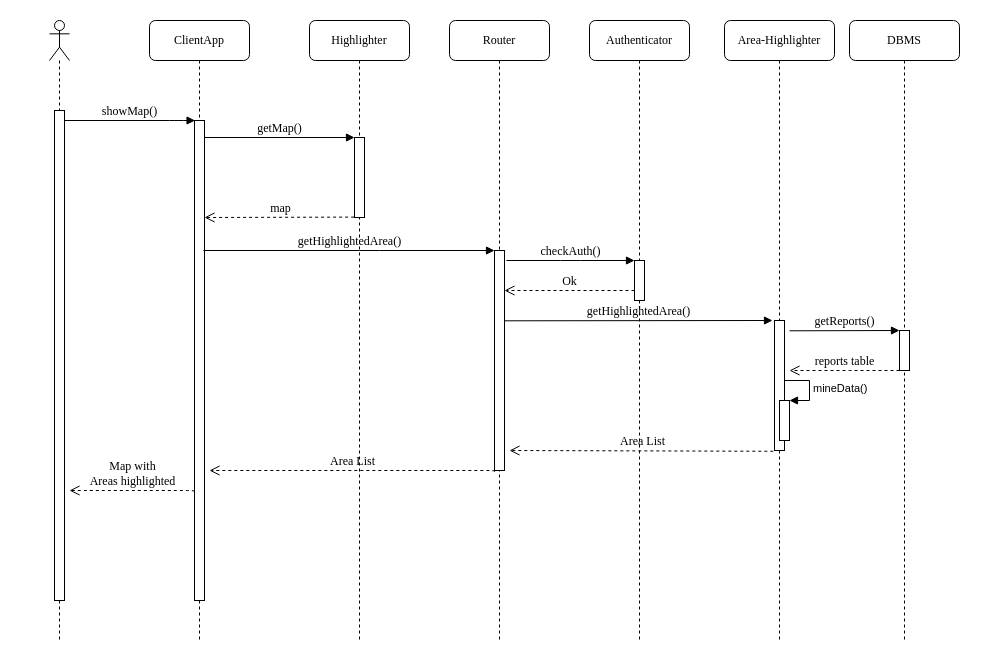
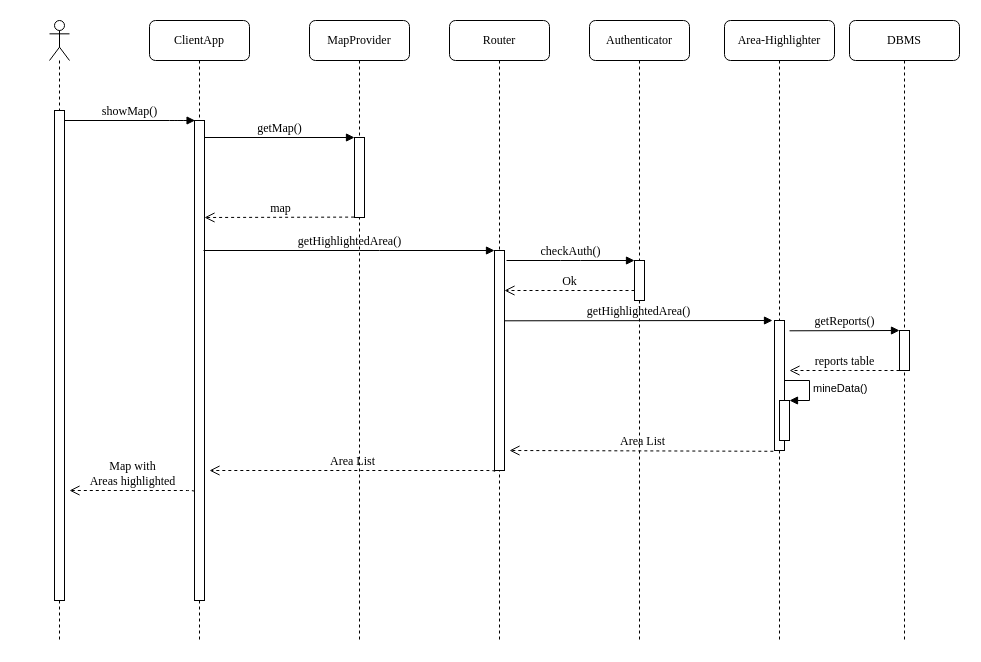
(360, 41) -> (360, 41)
